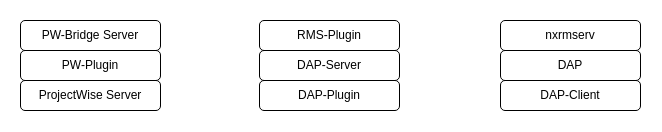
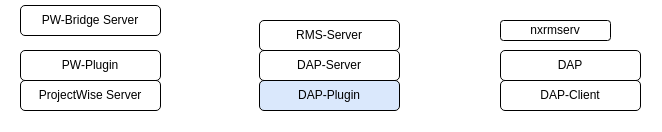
(91, 36) -> (91, 21)
(330, 36) -> (330, 36)
(571, 36) -> (556, 31)
(330, 96) -> (330, 96)
